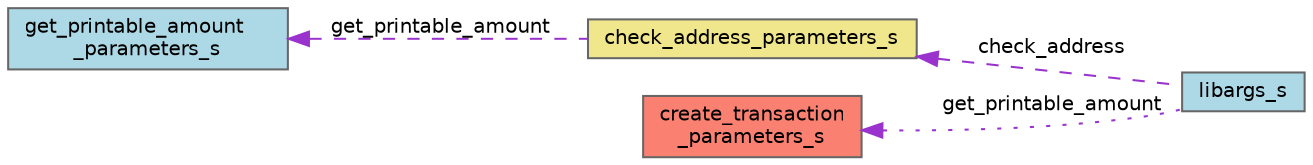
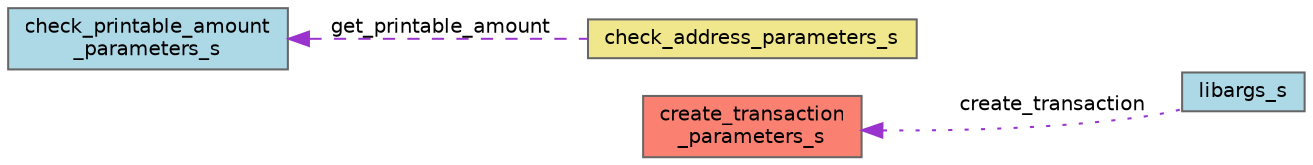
(148, 39) -> (148, 39)
(1060, 72) -> none
(1049, 105) -> (1049, 105)
